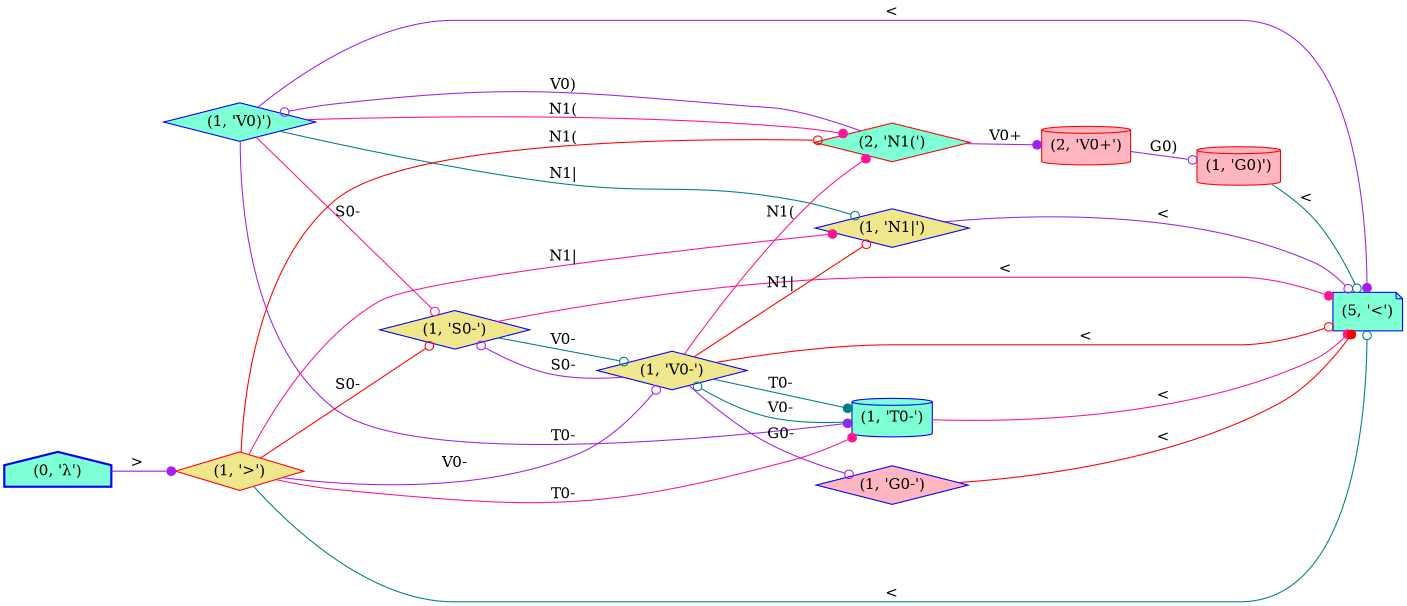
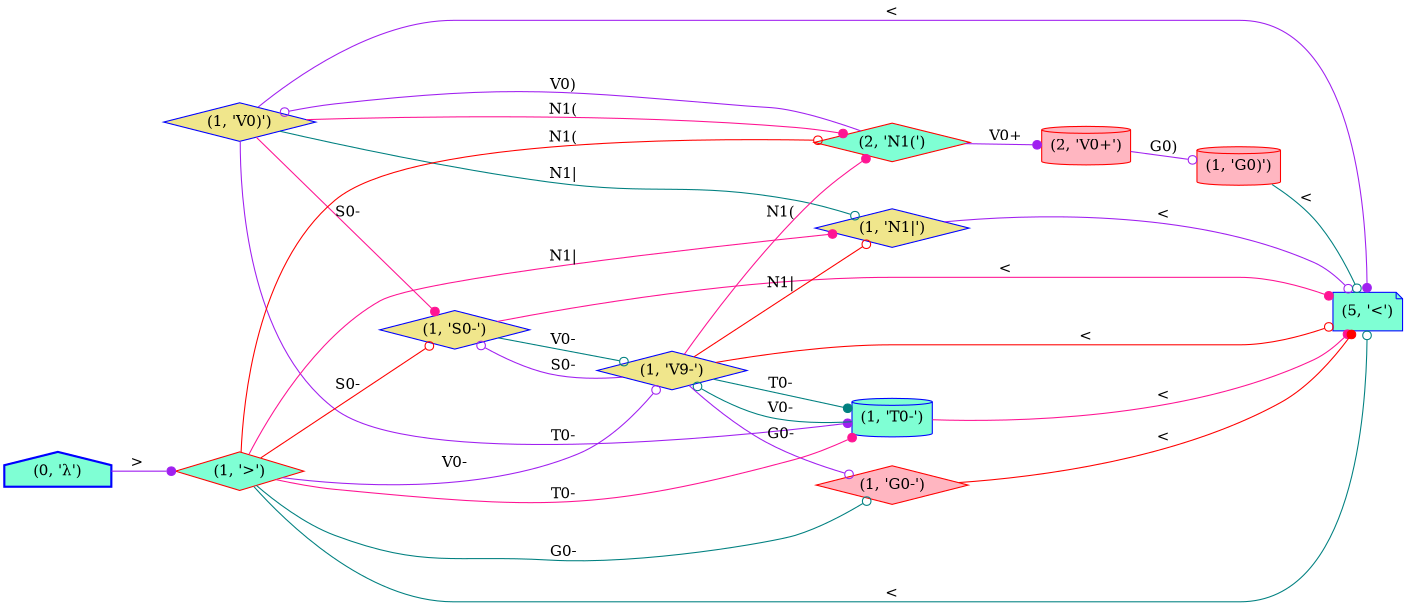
(240, 122) -> (240, 122)
(344, 223) -> (344, 223)
(672, 371) -> (672, 371)
(240, 471) -> (240, 471)
(892, 485) -> (892, 485)
none -> (555, 560)
